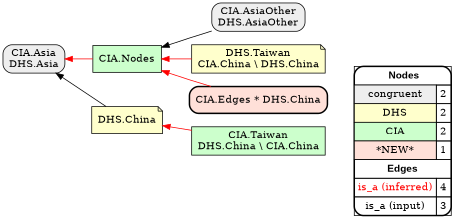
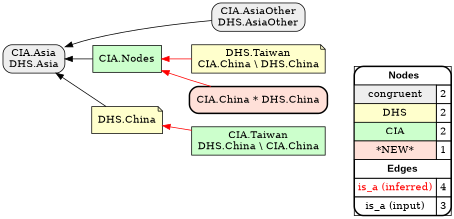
(190, 38) -> (141, 29)
(83, 59) -> (83, 59)
(258, 100) -> (258, 100)
